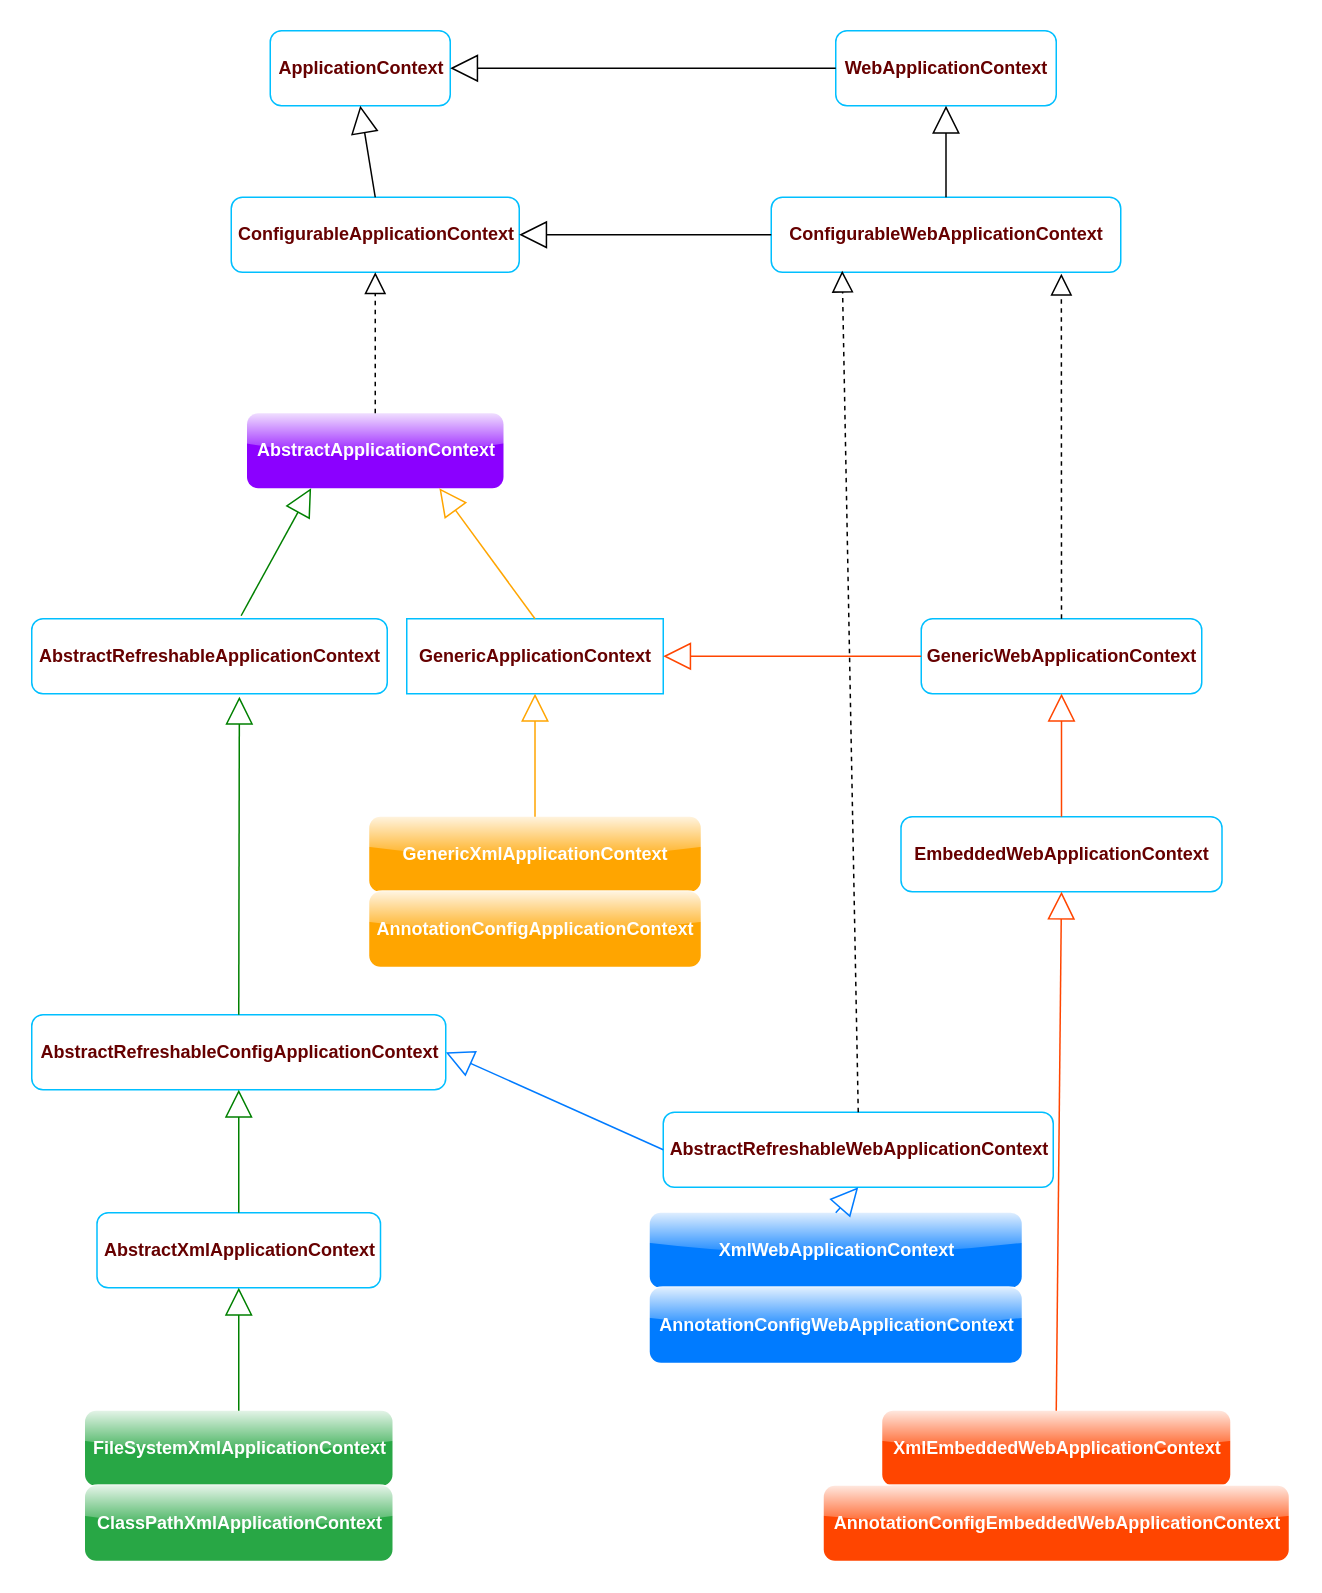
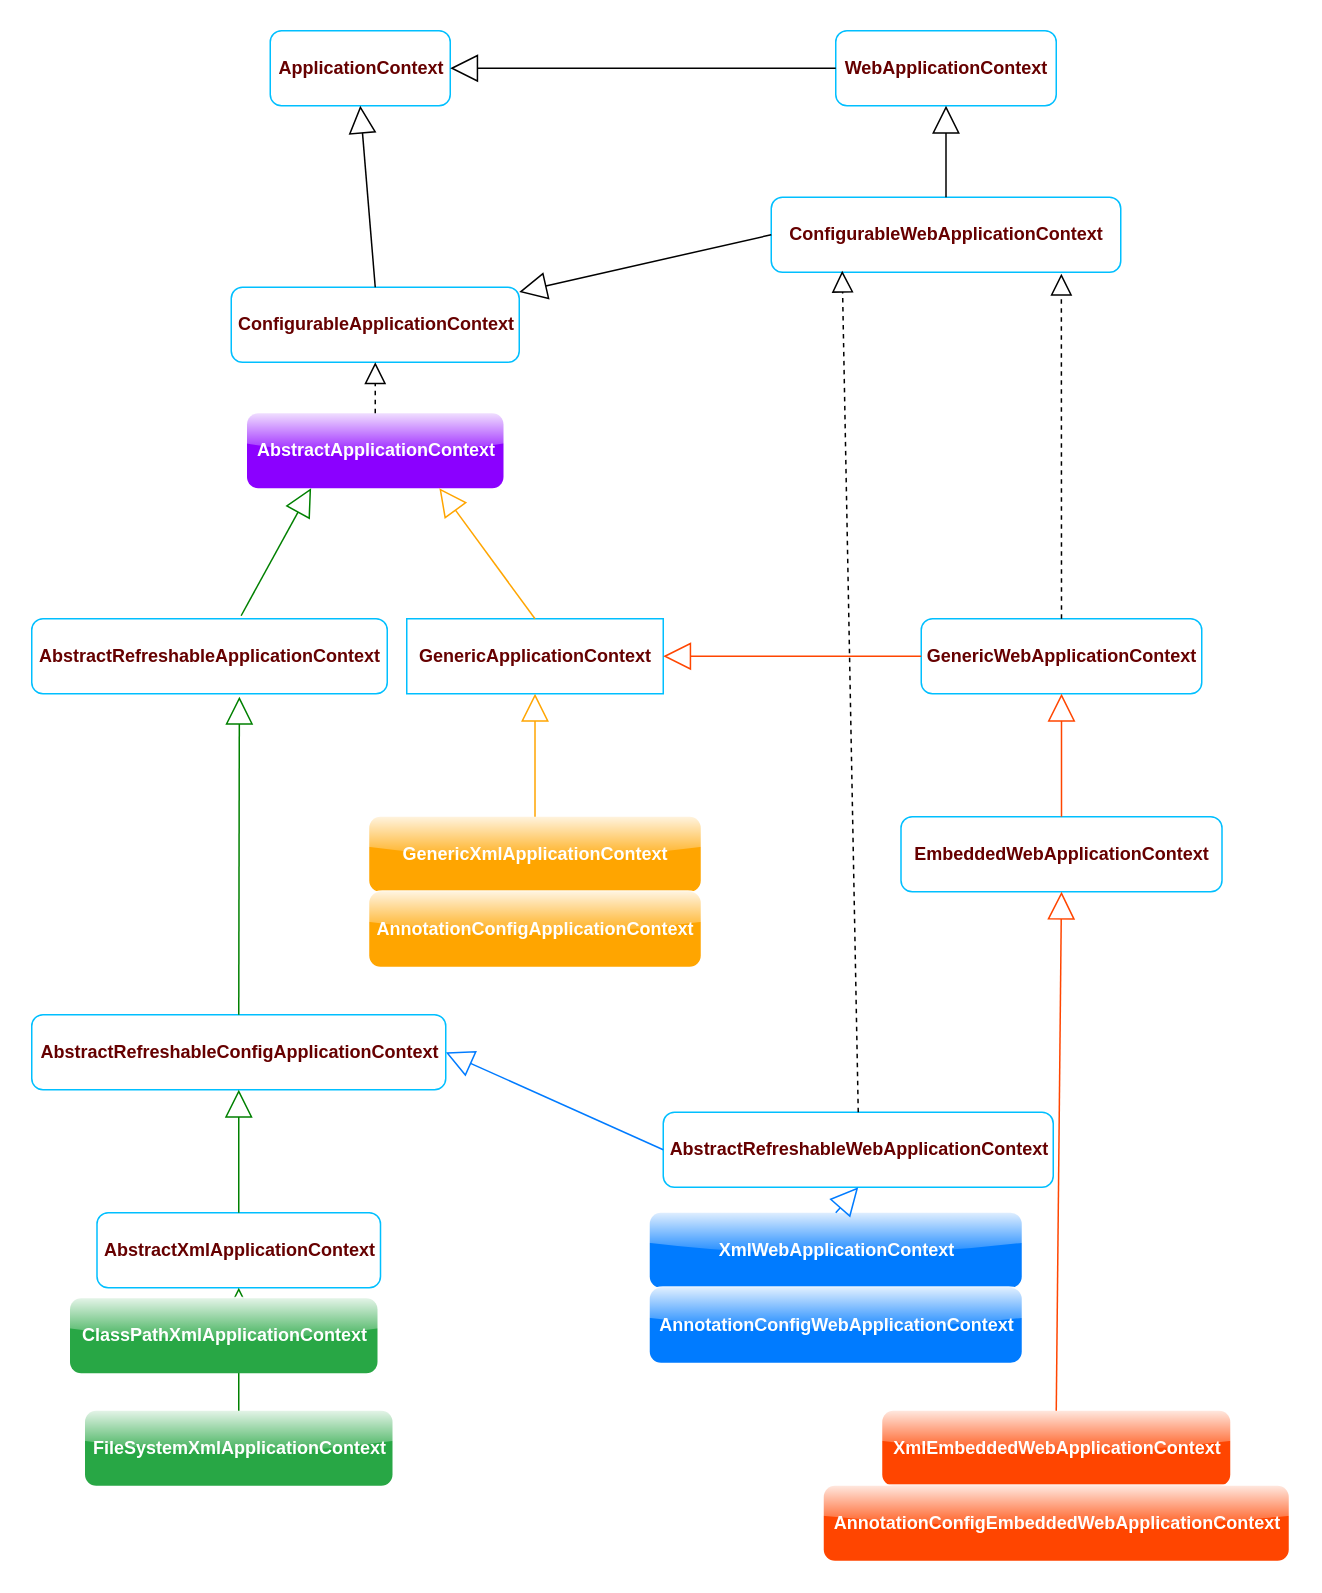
(375, 235) -> (375, 325)
(239, 1523) -> (224, 1336)
